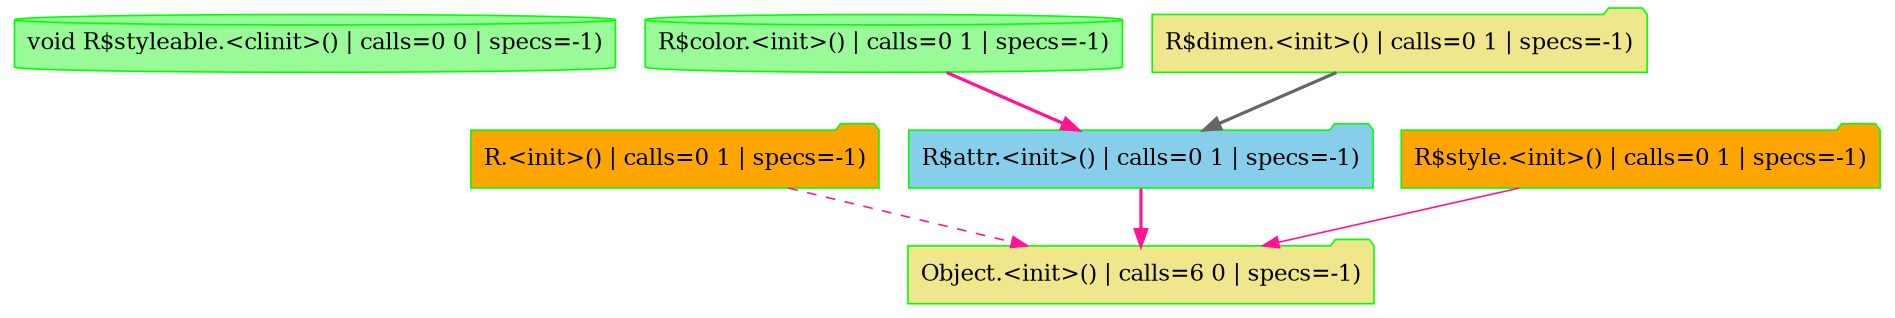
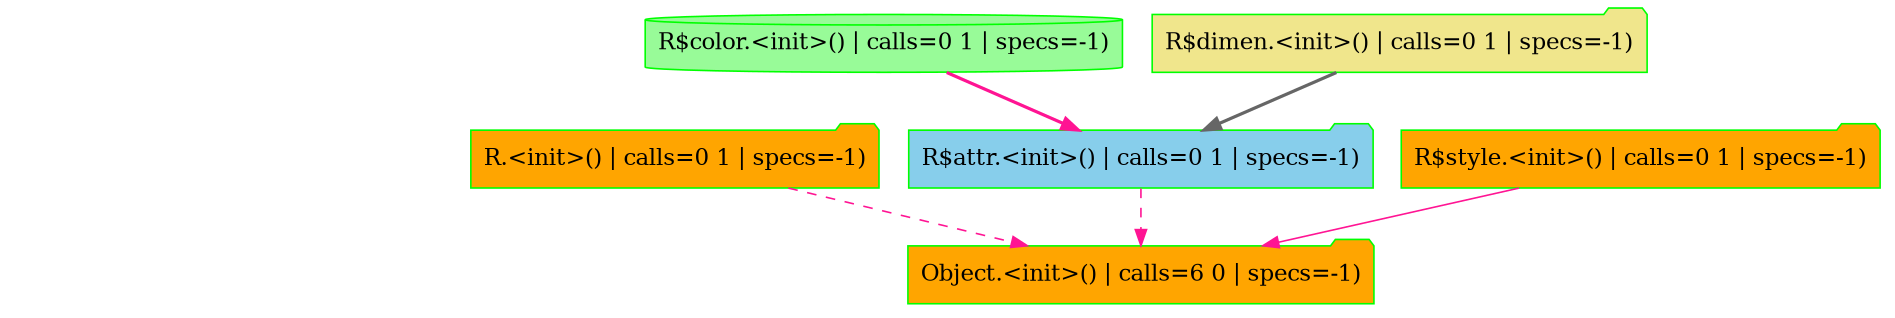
(315, 43) -> none
(1141, 209) -> (1141, 209)
(1141, 275) -> (1141, 275)
